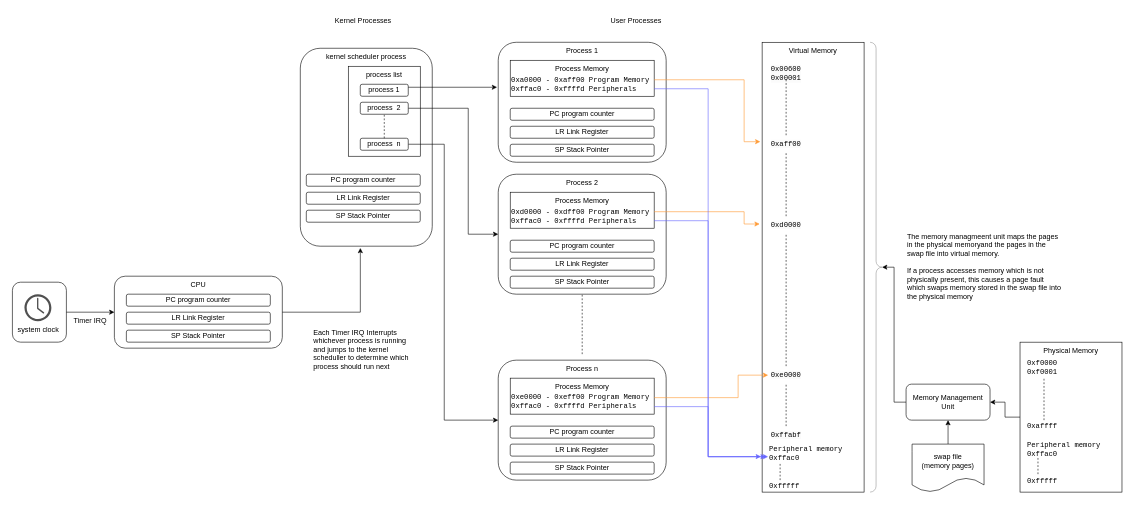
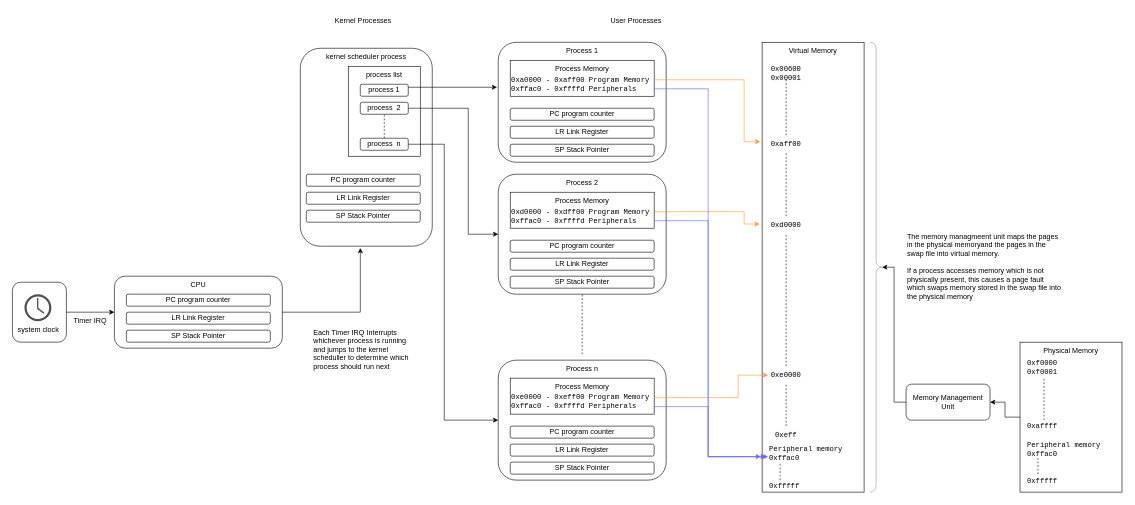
(948, 425) -> none
(786, 435) -> (786, 435)
(948, 468) -> none
